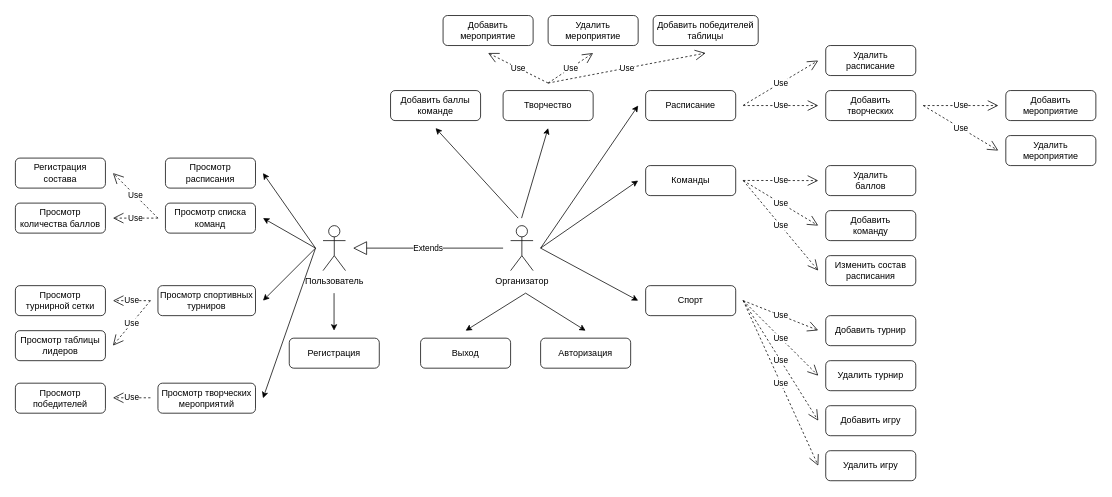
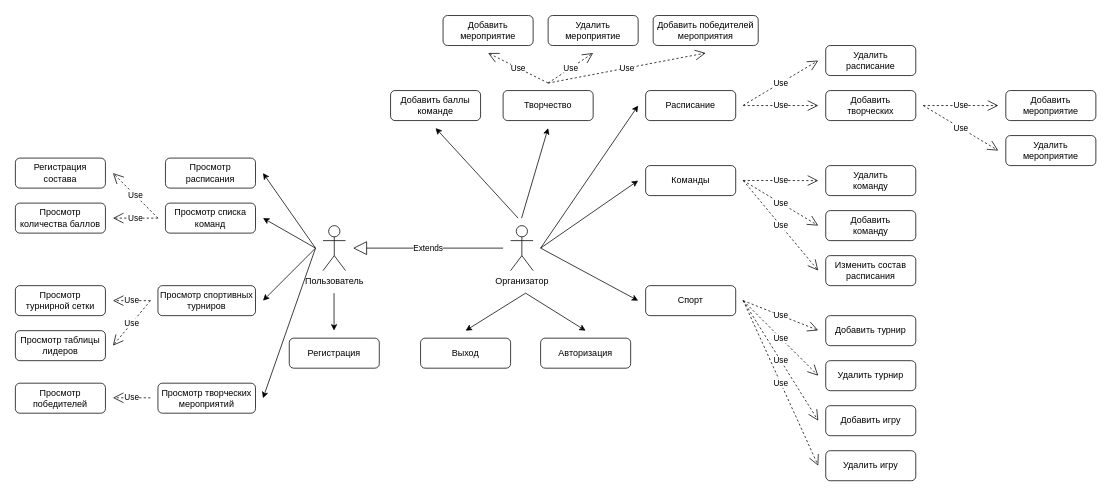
(705, 30) -> (705, 30)
(870, 180) -> (870, 180)
